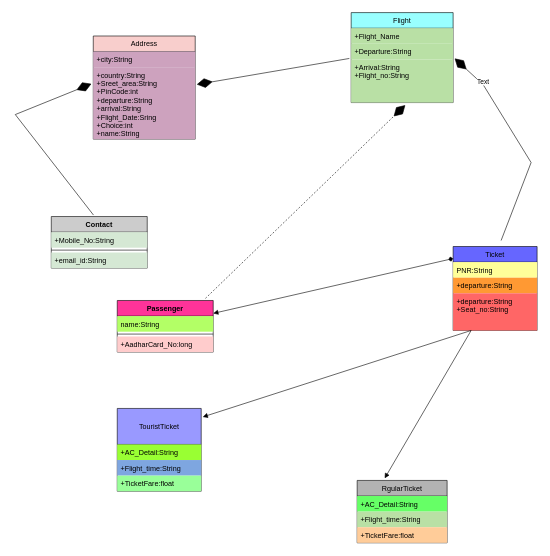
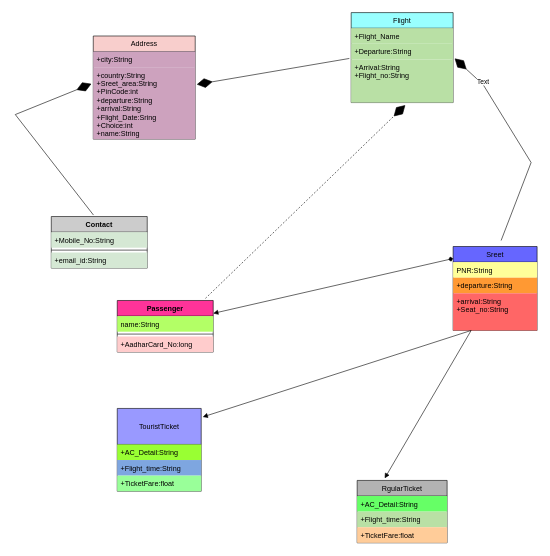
(495, 254) -> (495, 254)
(489, 301) -> (483, 301)
